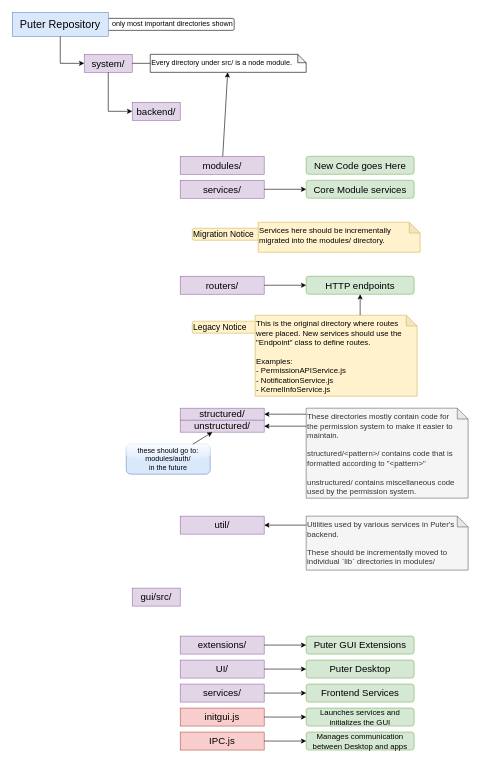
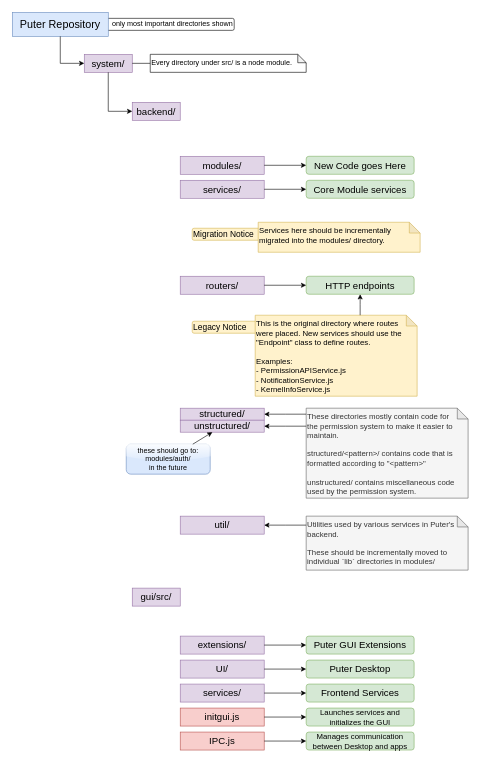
(224, 143) -> (300, 165)
